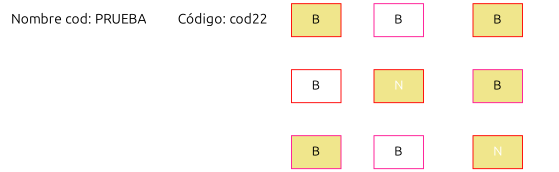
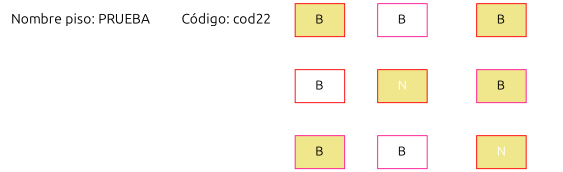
(79, 20) -> (81, 20)
